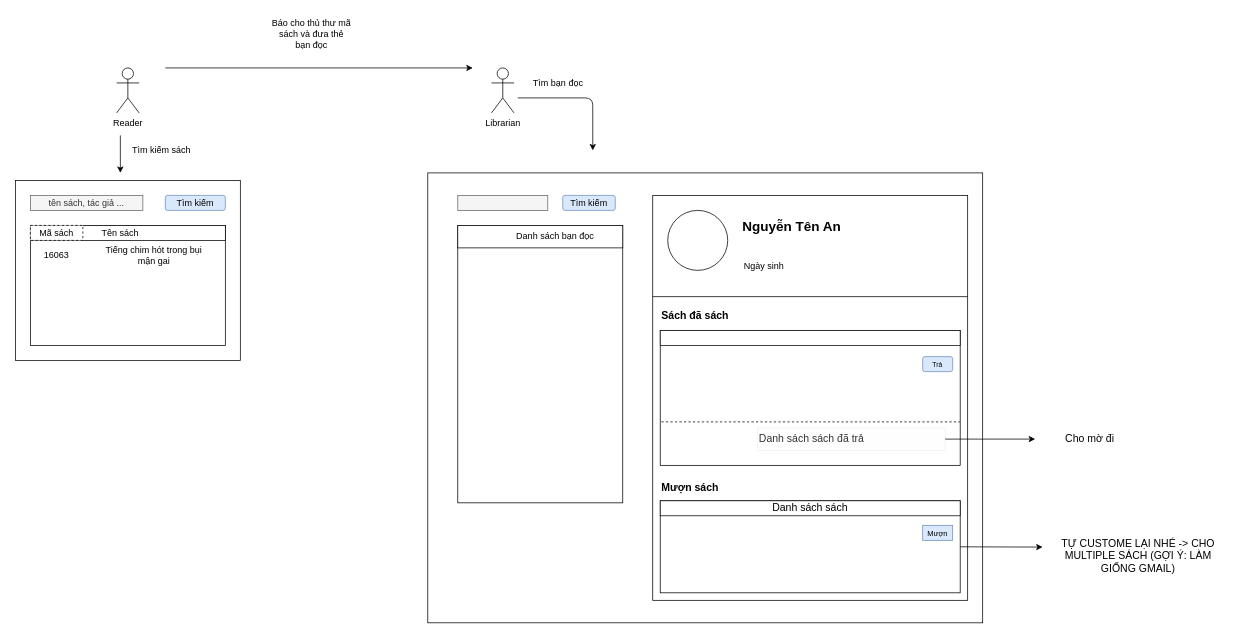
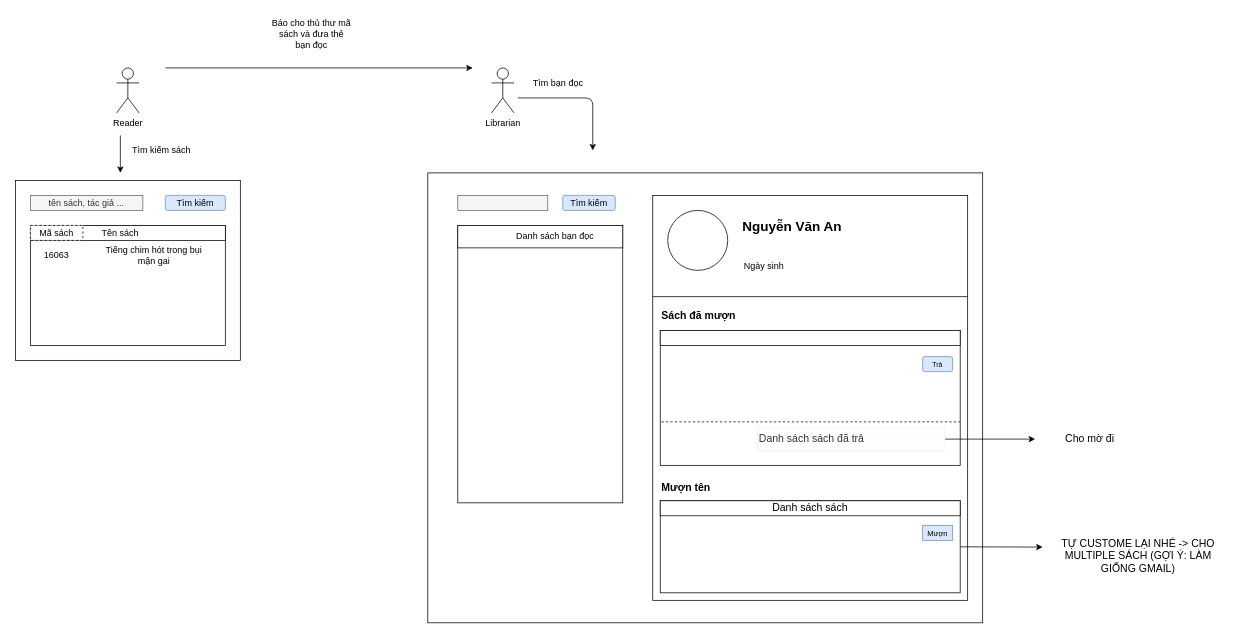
(773, 208) -> (773, 208)
(694, 315) -> (694, 315)
(687, 488) -> (684, 488)
